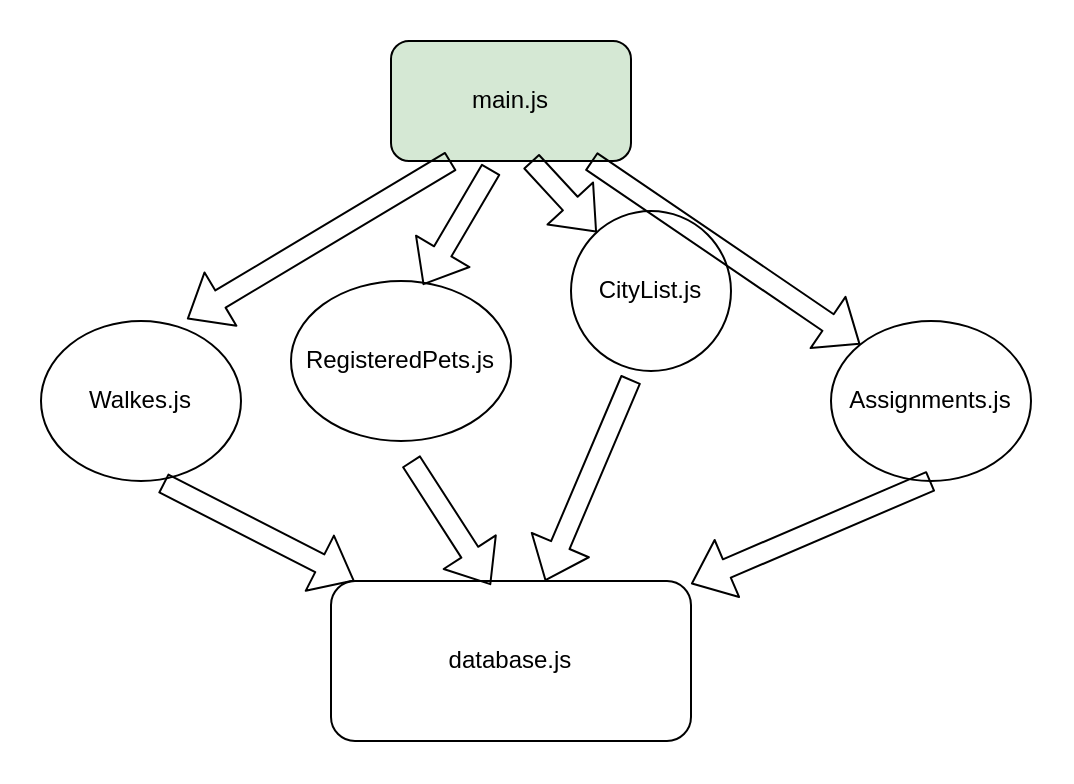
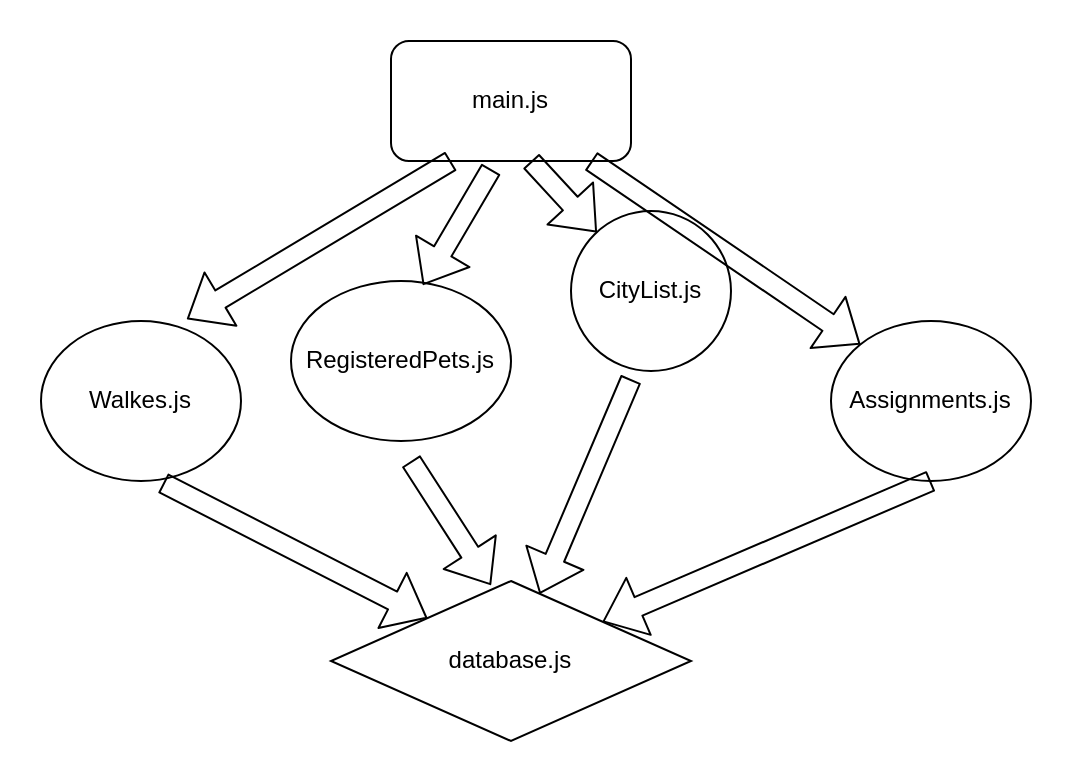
(511, 101) -> (511, 101)
(511, 661) -> (511, 661)
